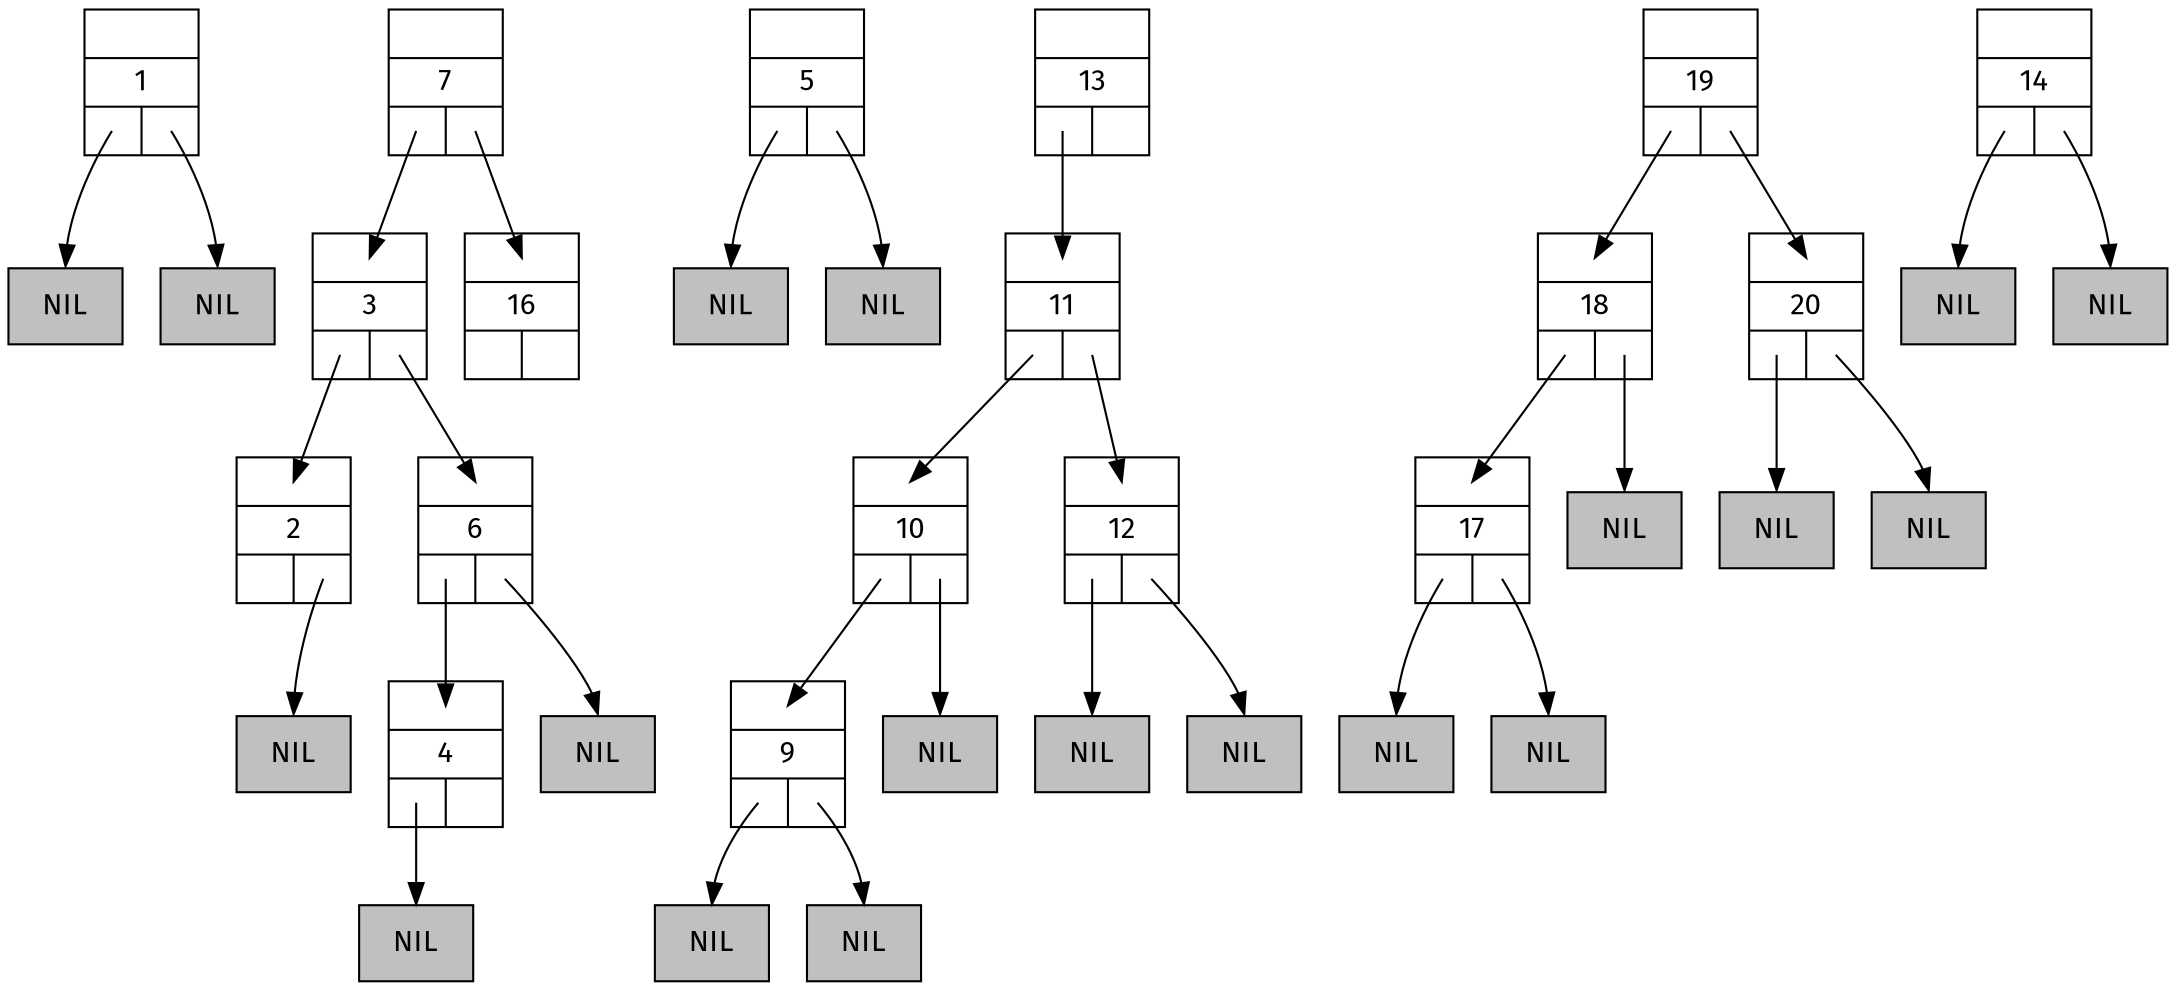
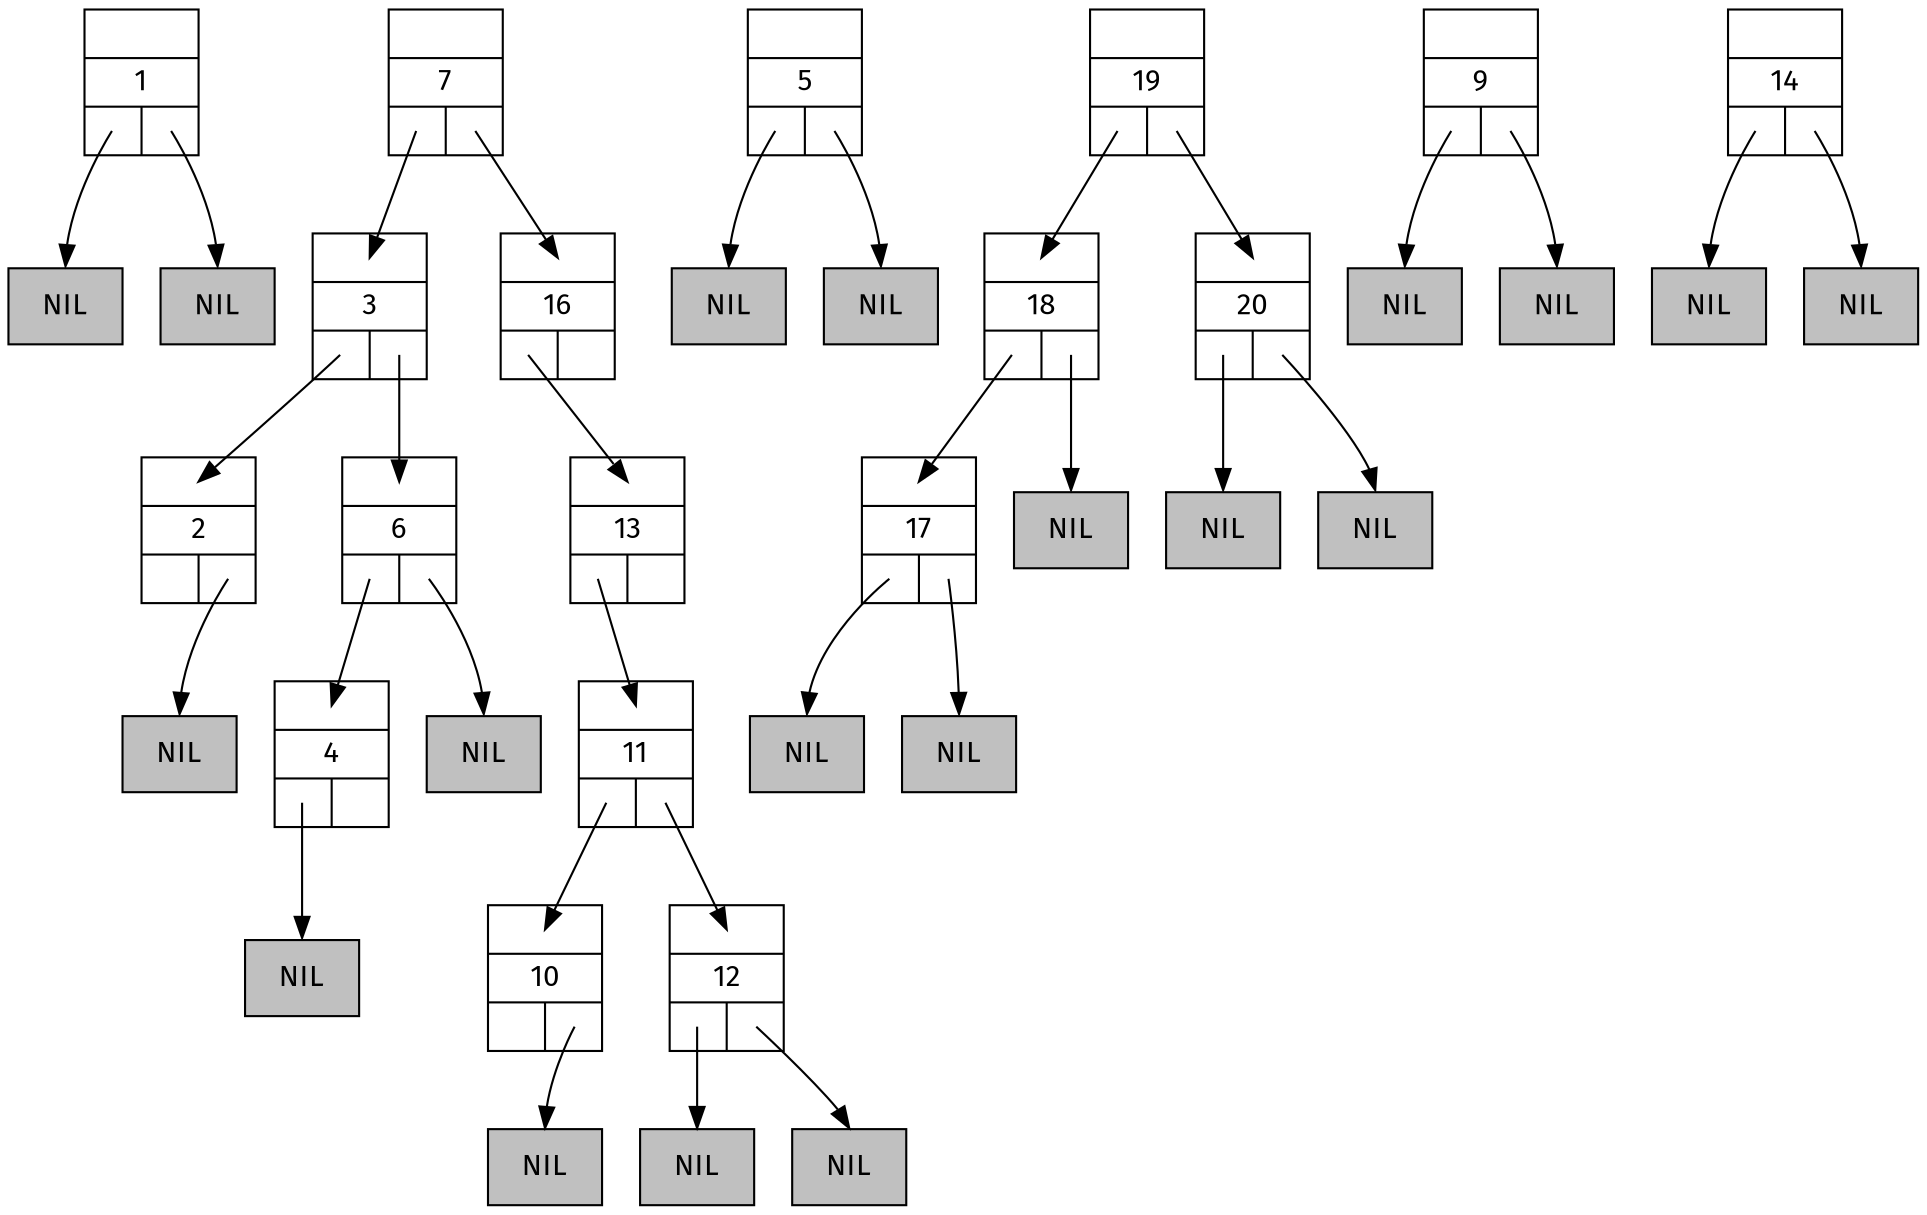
none -> (571, 409)
(841, 633) -> none
